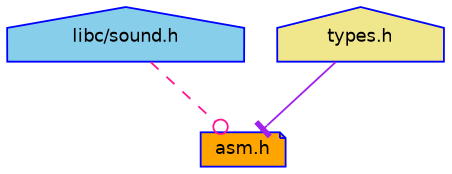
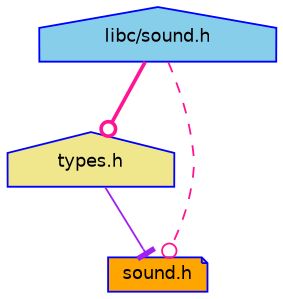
none -> (129, 92)
(243, 149) -> (158, 275)
